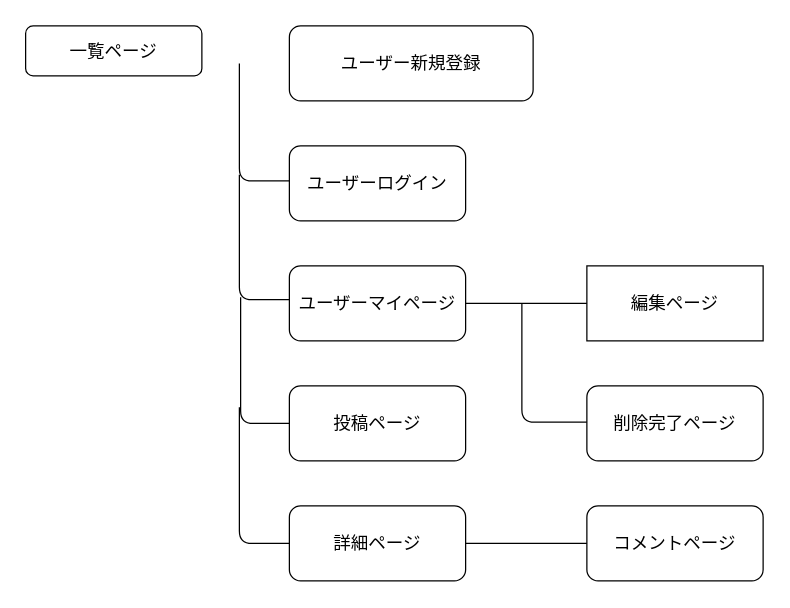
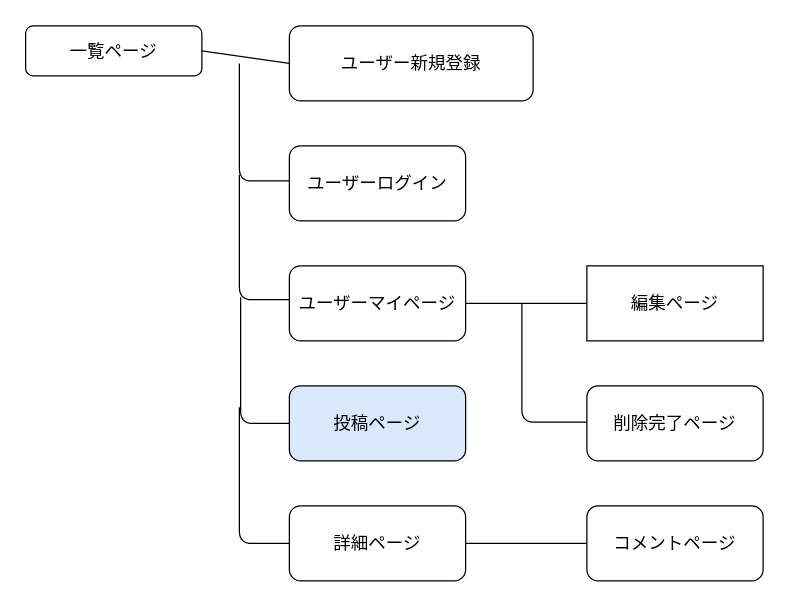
none -> (246, 57)
(378, 423) -> (378, 423)
